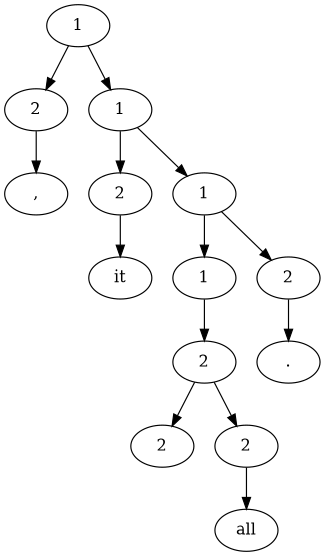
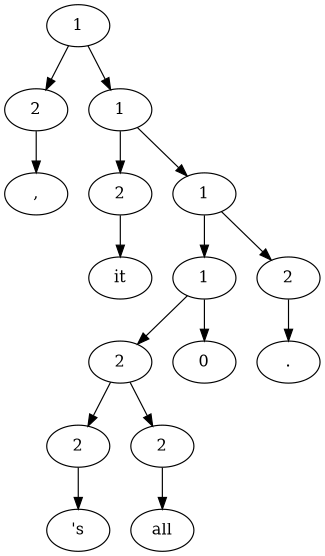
none -> (204, 362)
none -> (78, 530)
